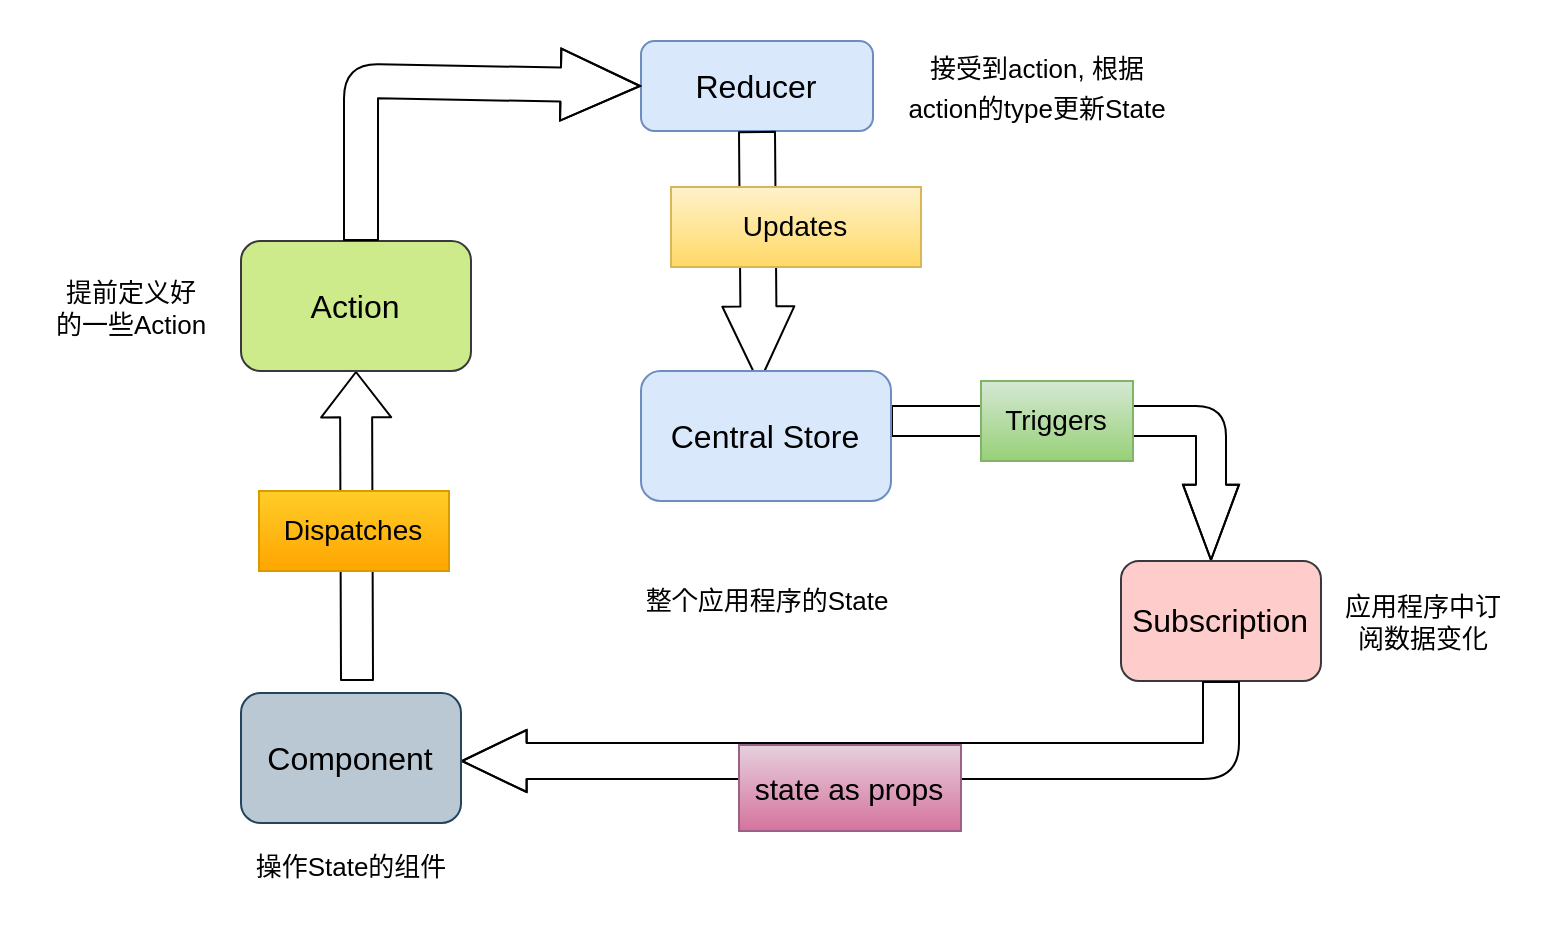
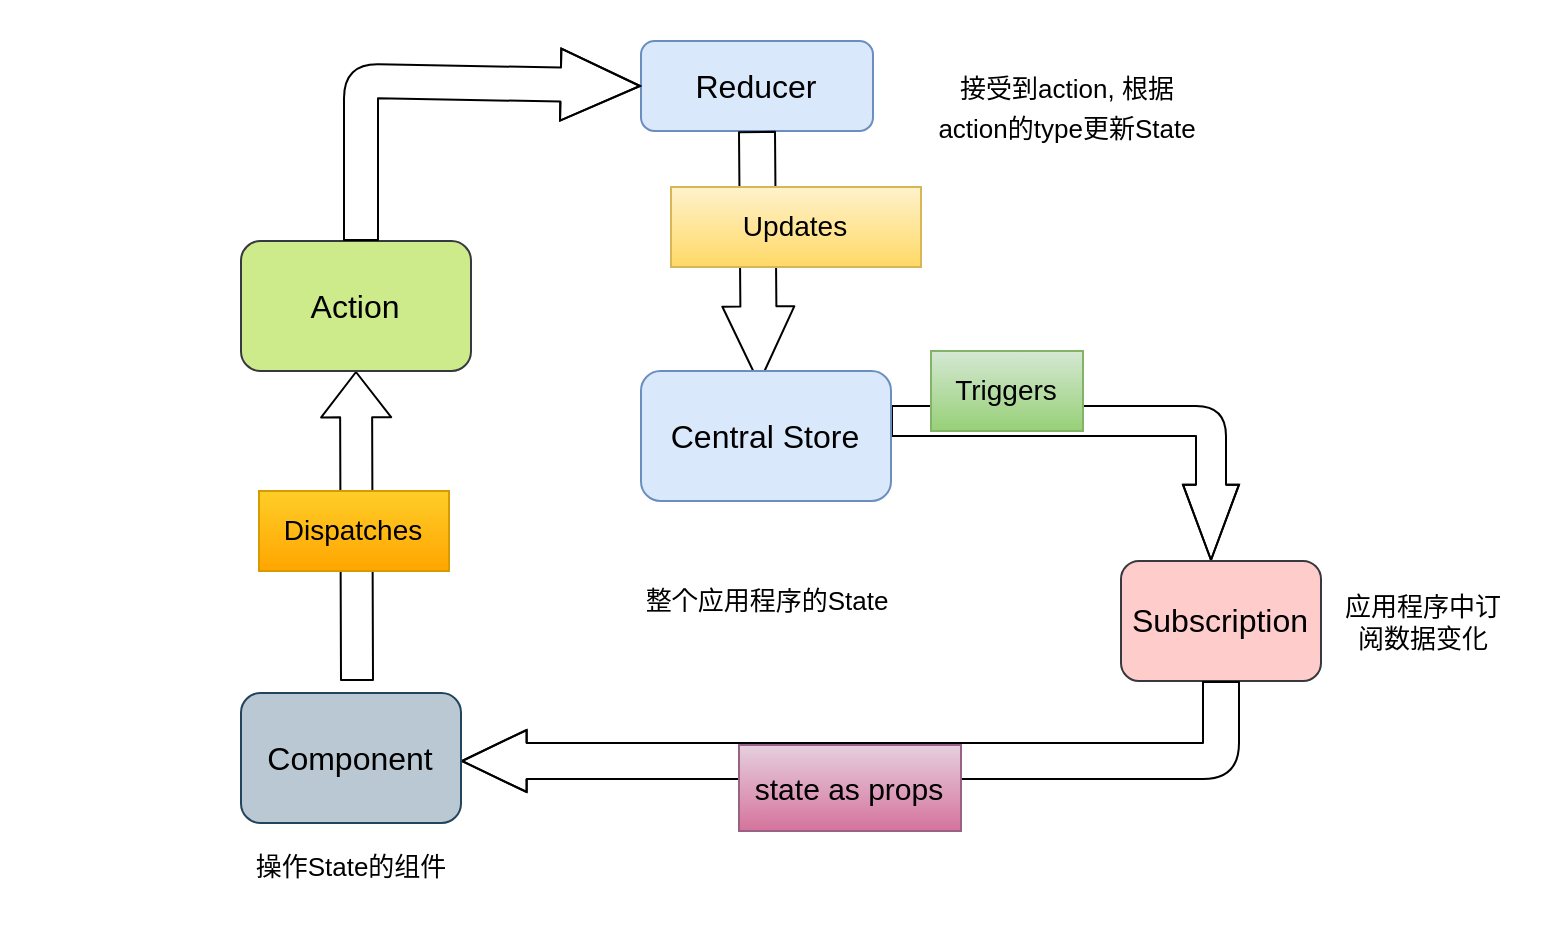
(1037, 87) -> (1067, 107)
(131, 309) -> none
(1057, 421) -> (1007, 391)
